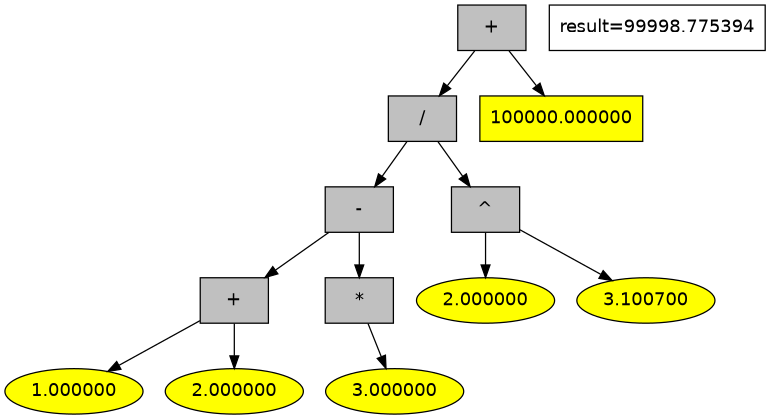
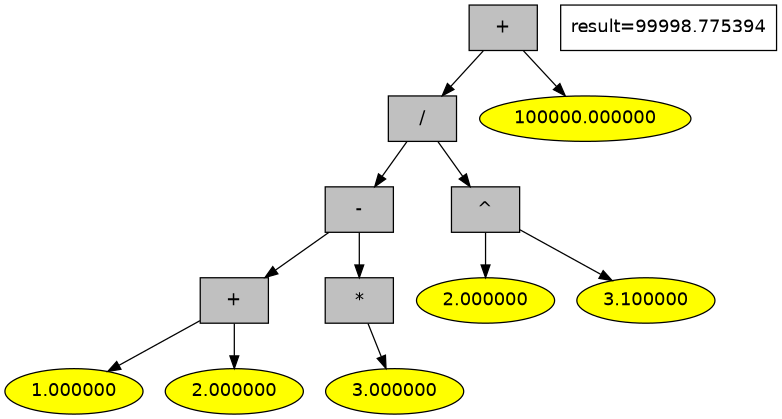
(561, 119) -> (585, 119)
(646, 300) -> (646, 300)
